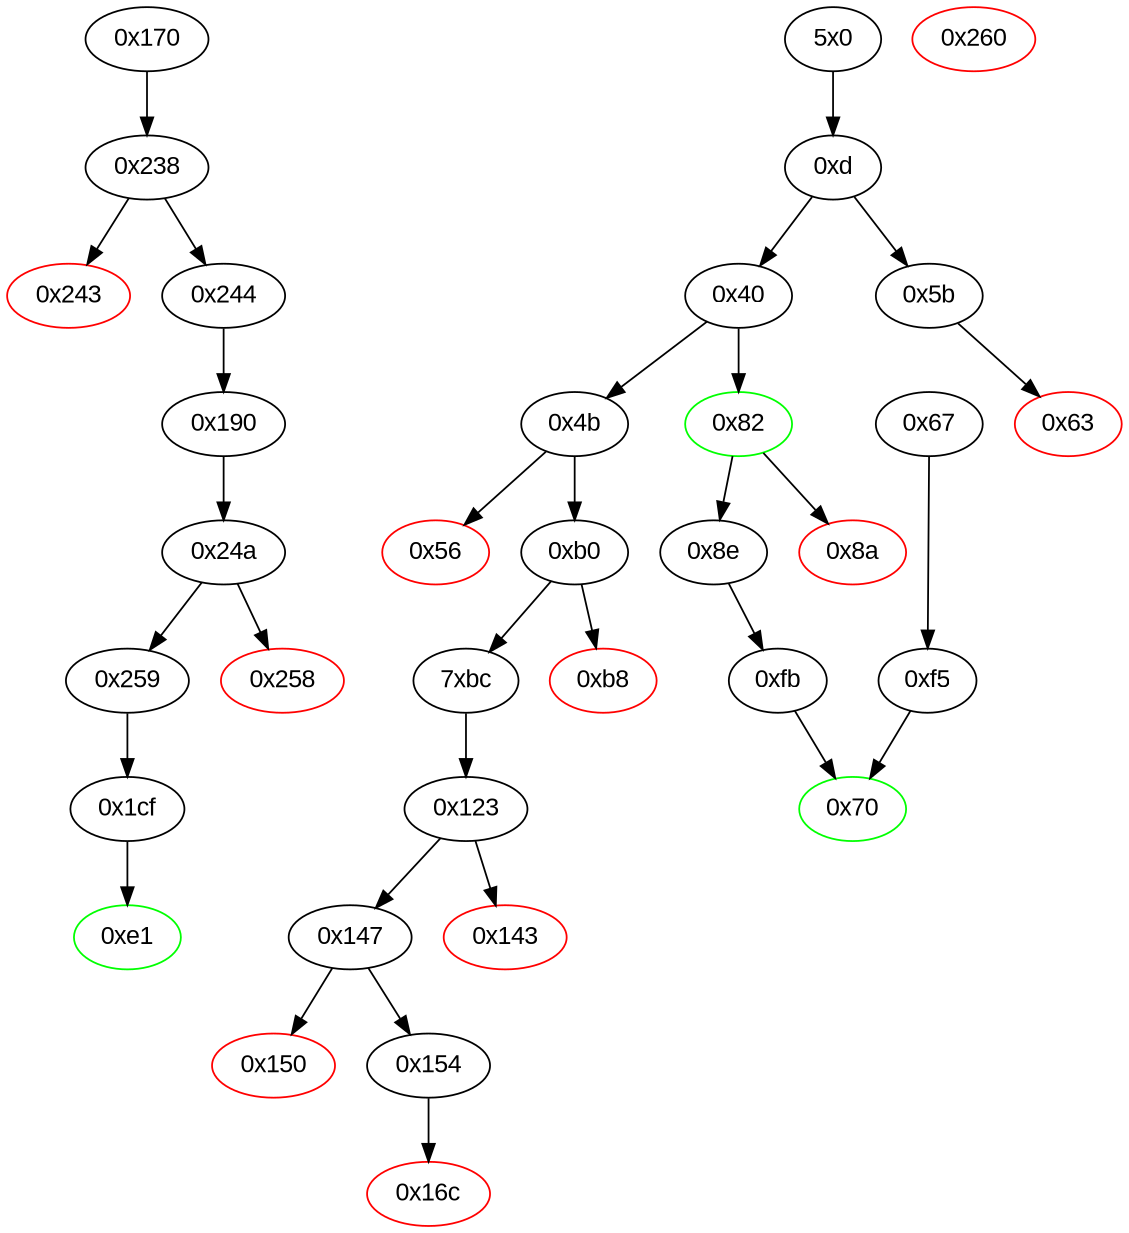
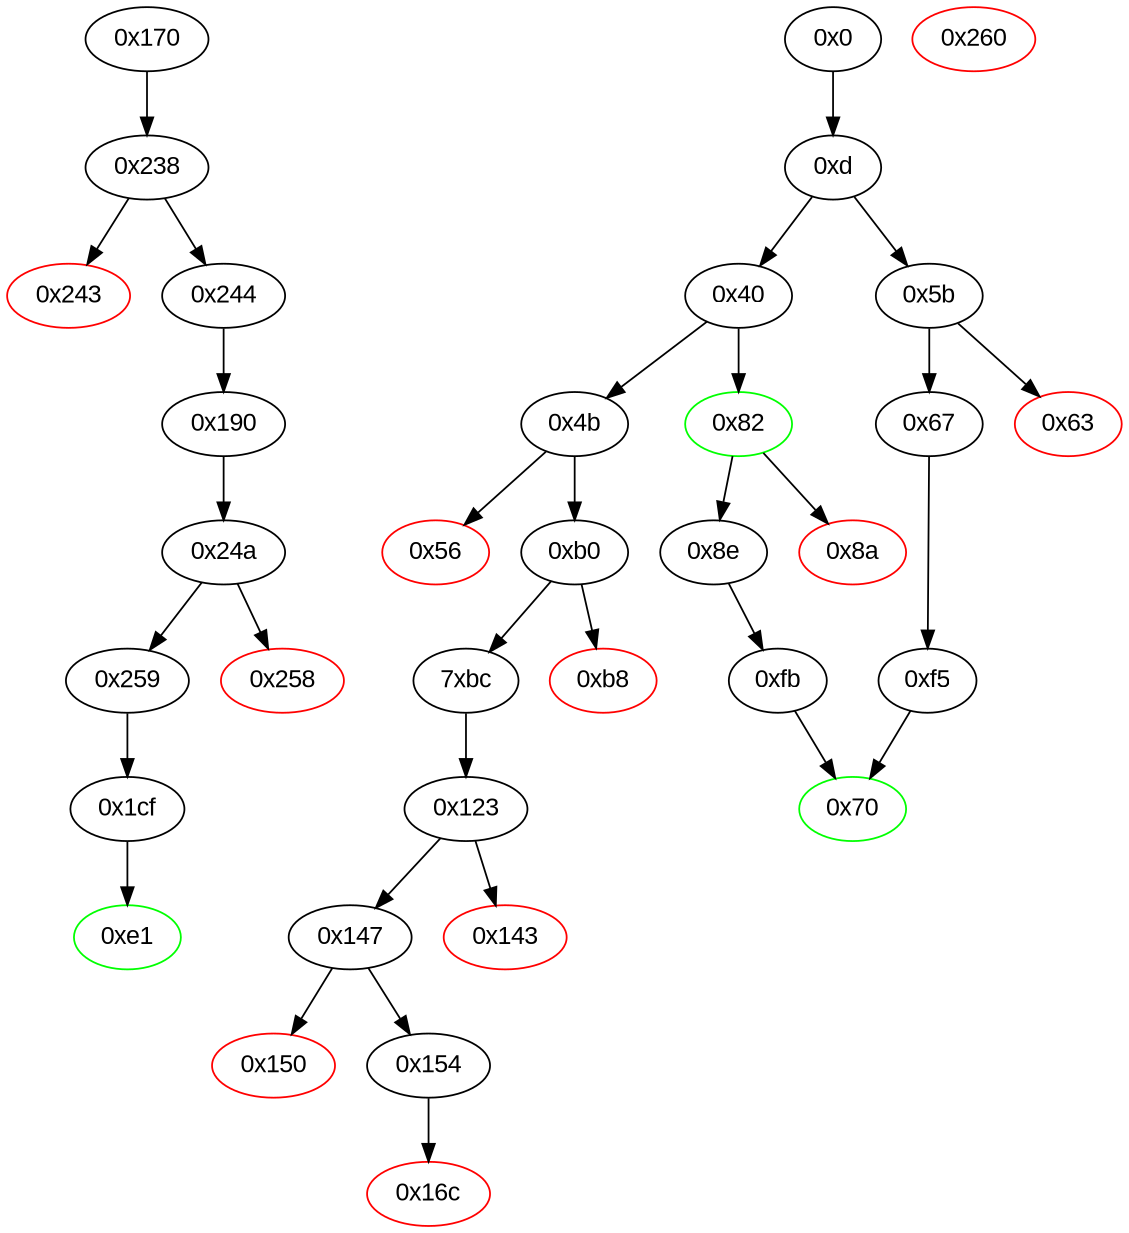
(833, 39) -> (833, 39)
none -> (929, 351)
